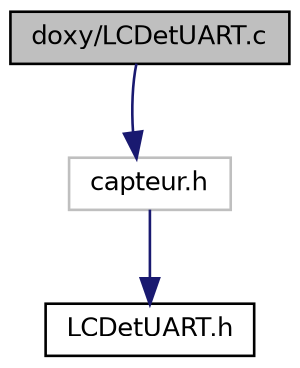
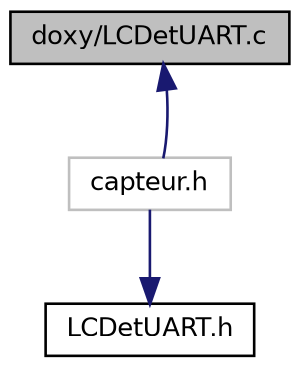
(133, 98) -> (167, 124)
